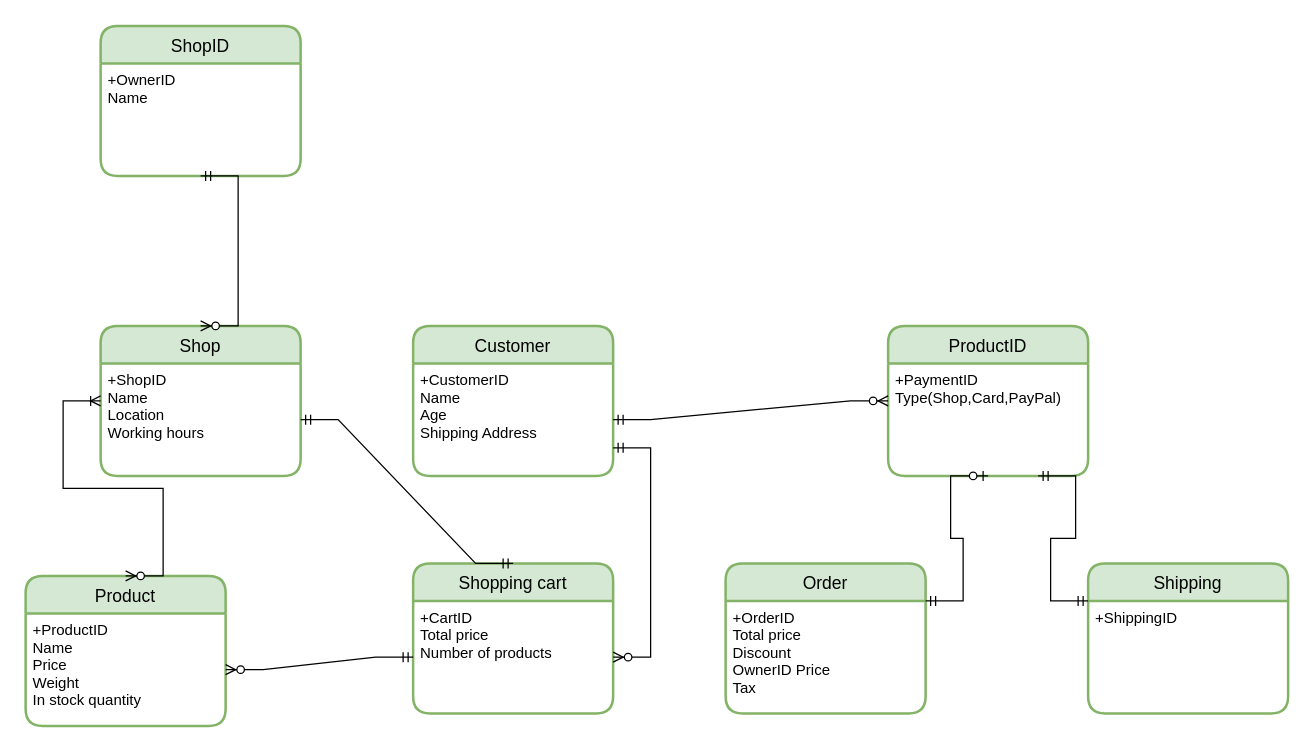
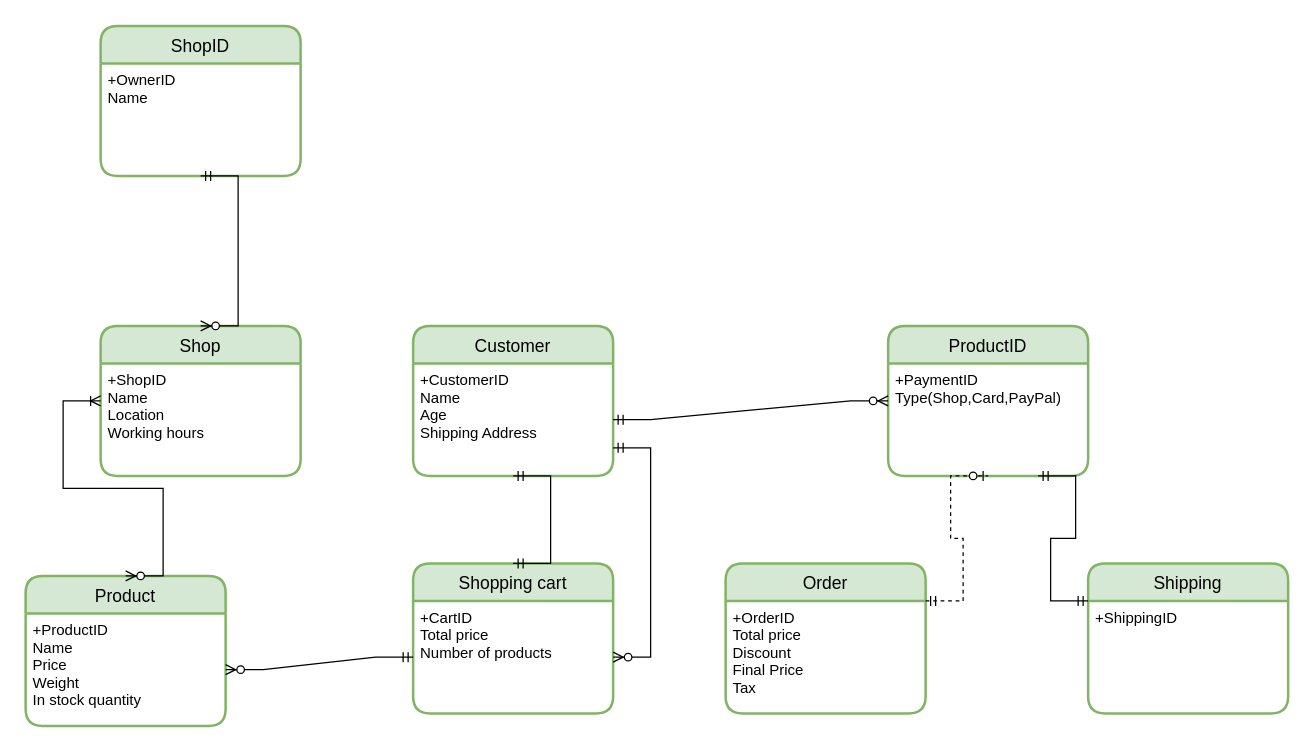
(408, 492) -> (551, 539)
(963, 550) -> (963, 550)
(766, 618) -> (766, 618)
